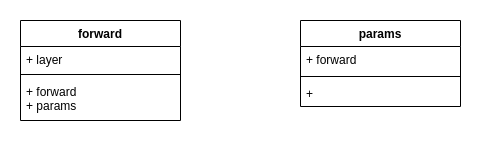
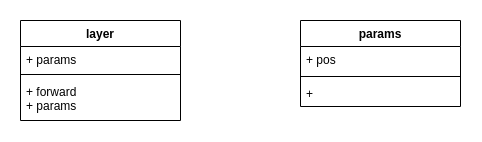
(100, 34) -> (100, 34)
(46, 60) -> (51, 60)
(335, 60) -> (321, 60)
